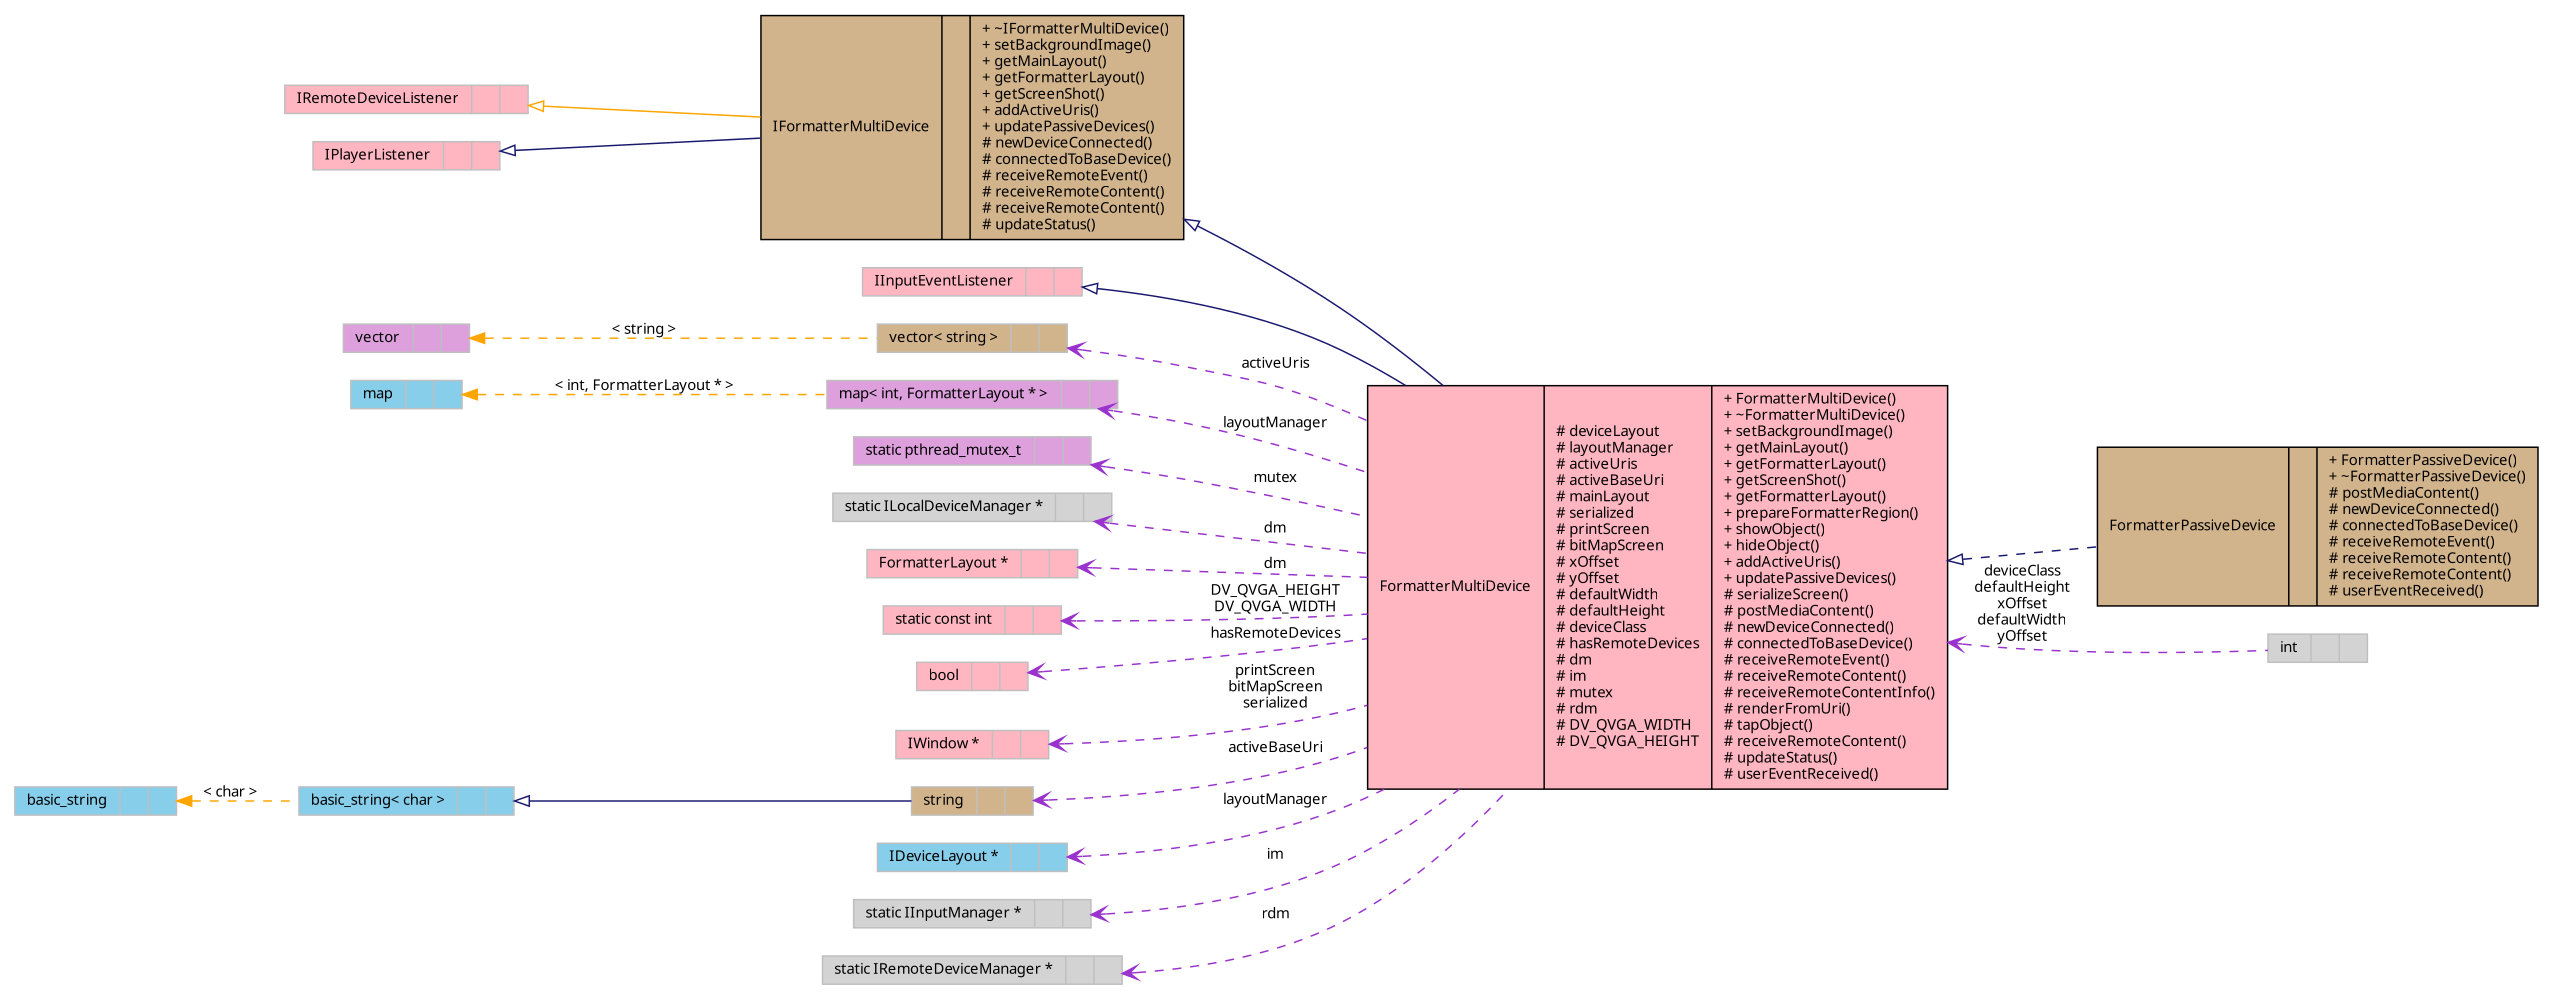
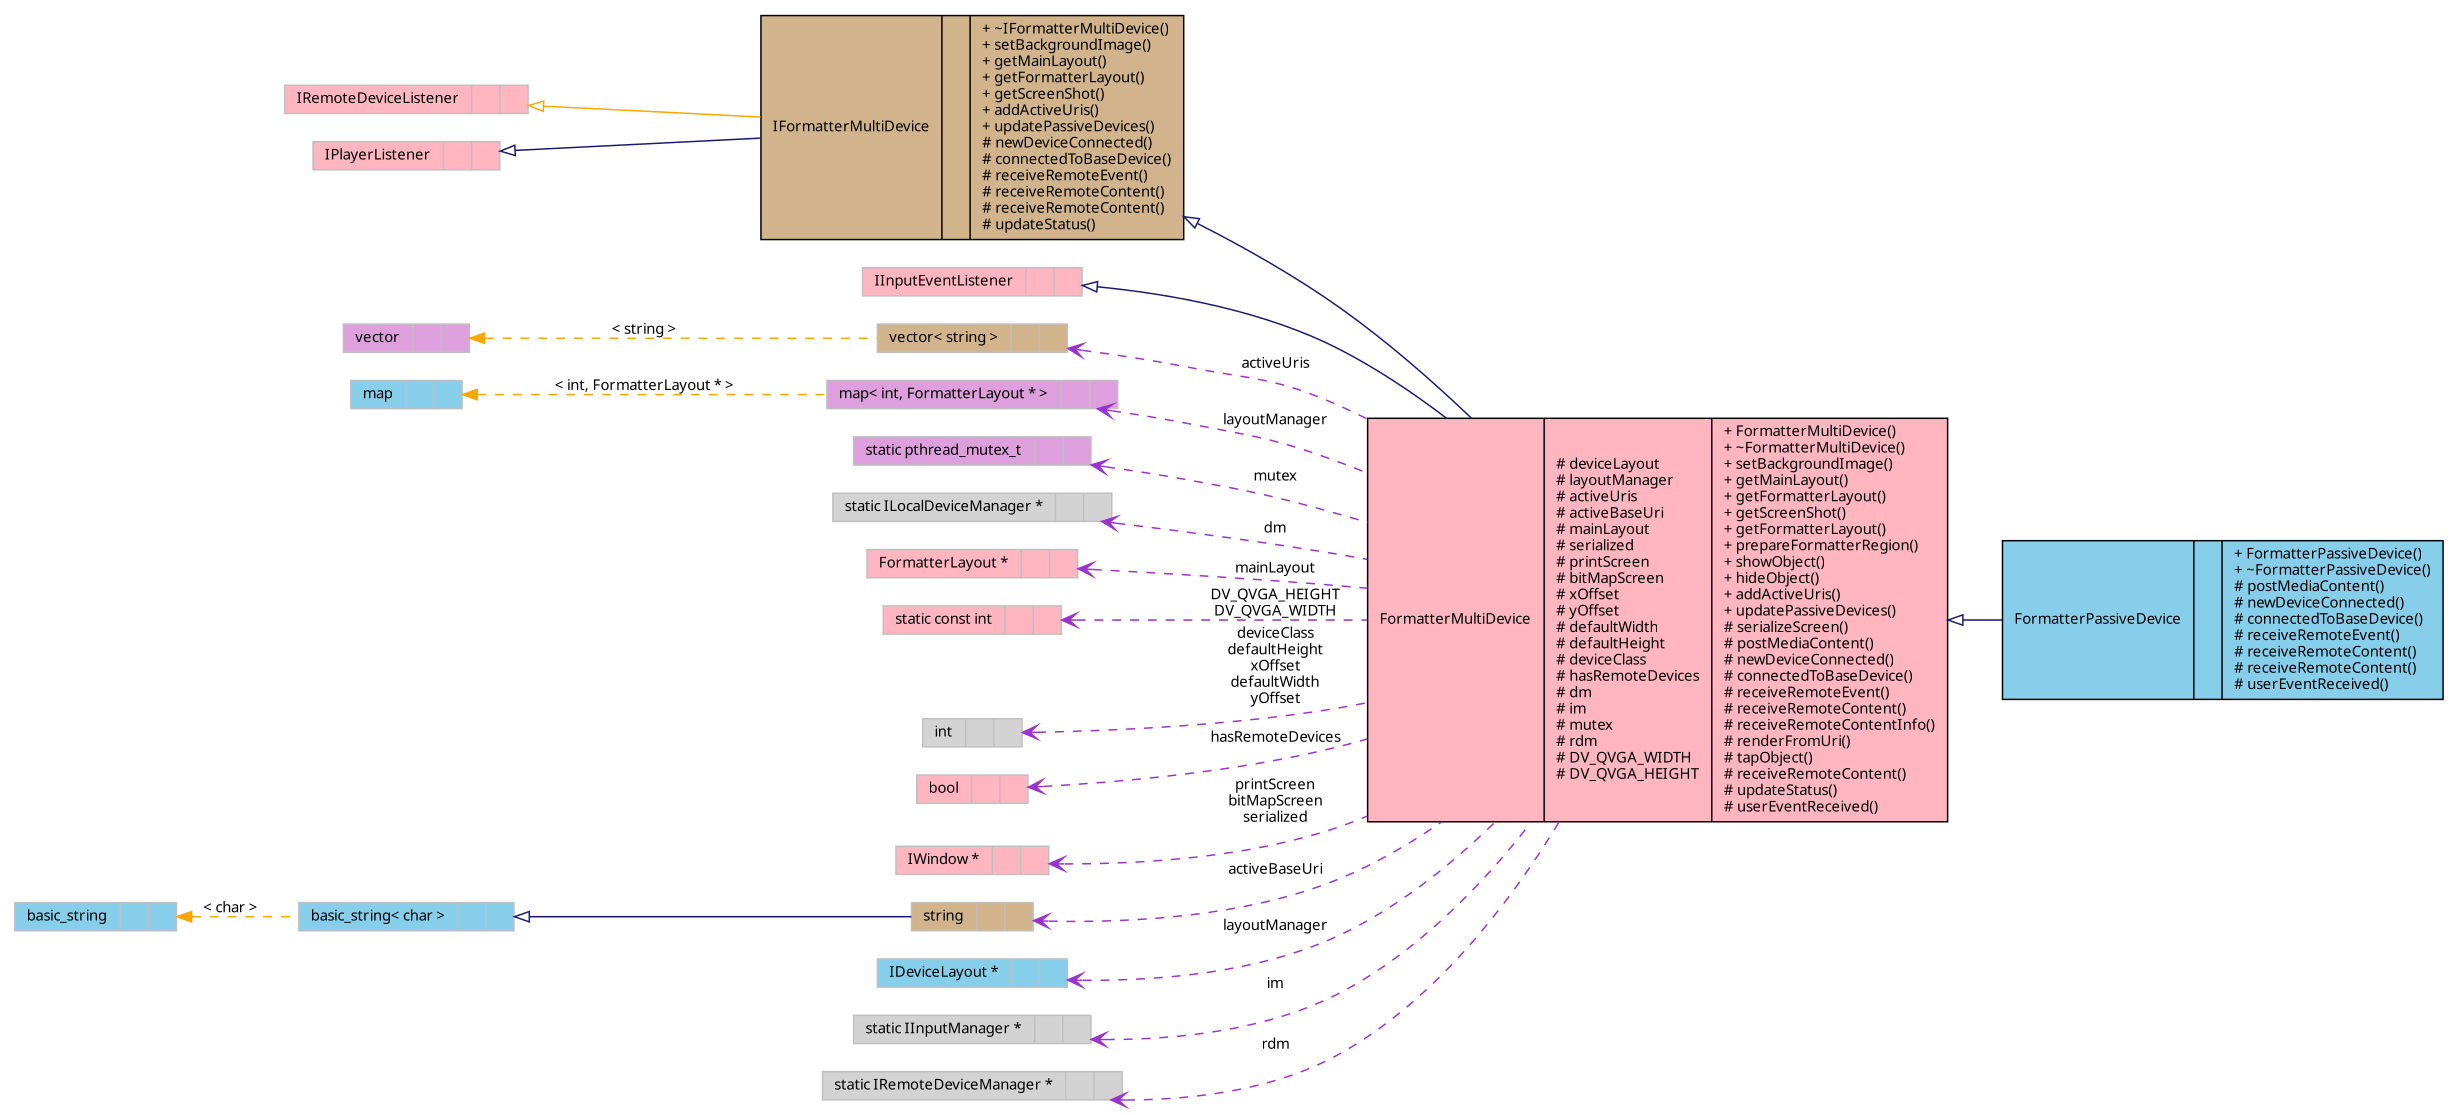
(2318, 527) -> (2223, 620)
(2030, 553) -> (1982, 620)
(1276, 564) -> (1276, 569)
(2115, 652) -> (1203, 724)
